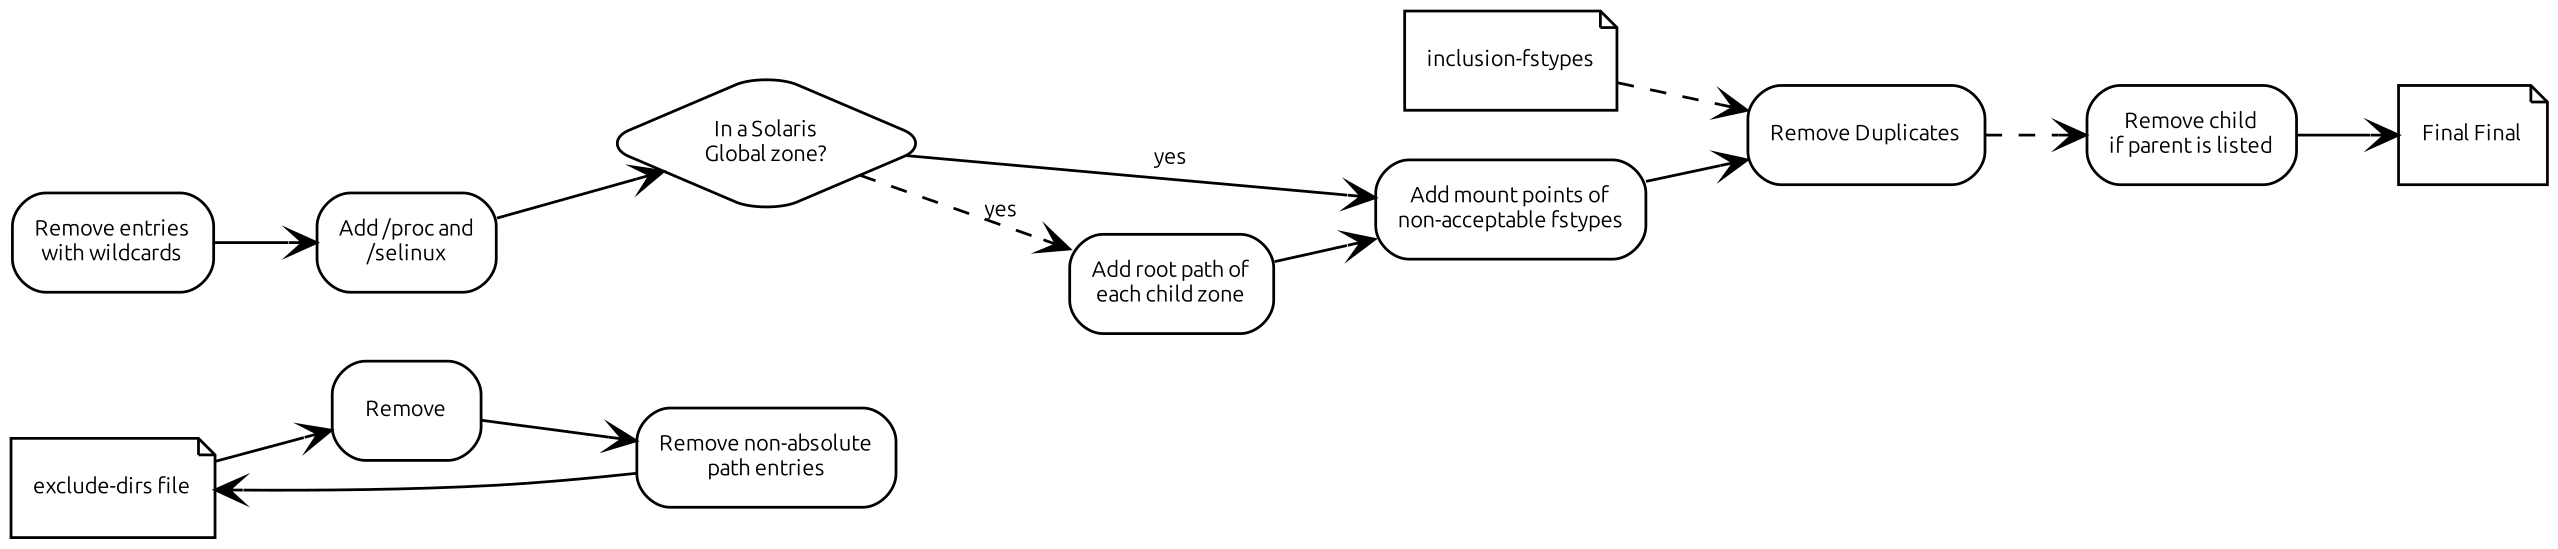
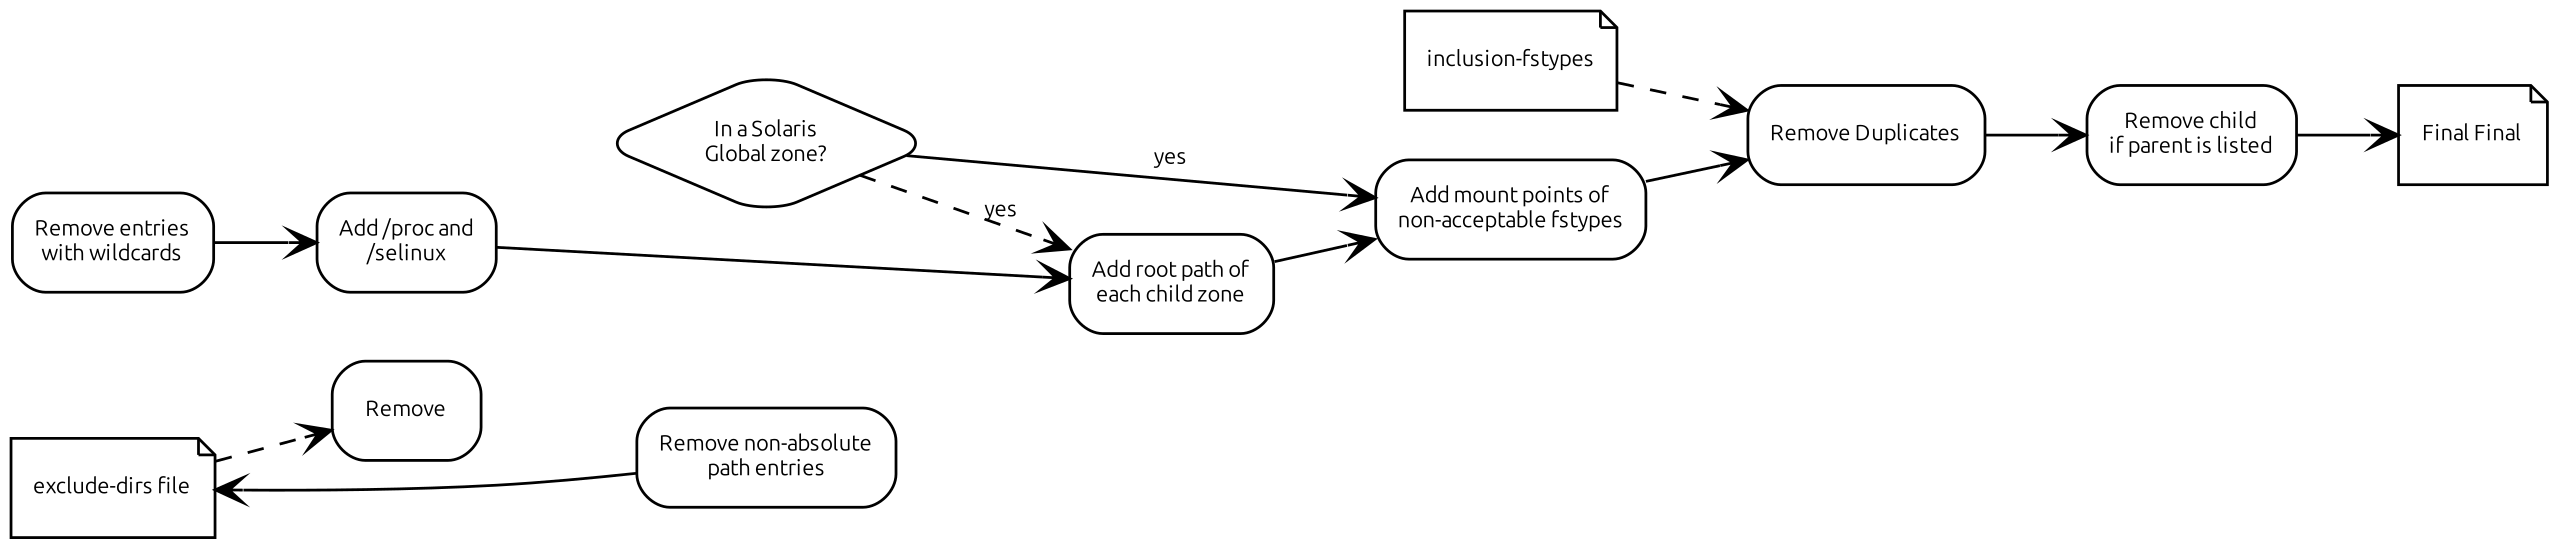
(2022, 135) -> (2022, 135)
(567, 199) -> (769, 262)
(545, 429) -> none
(260, 449) -> (260, 449)
